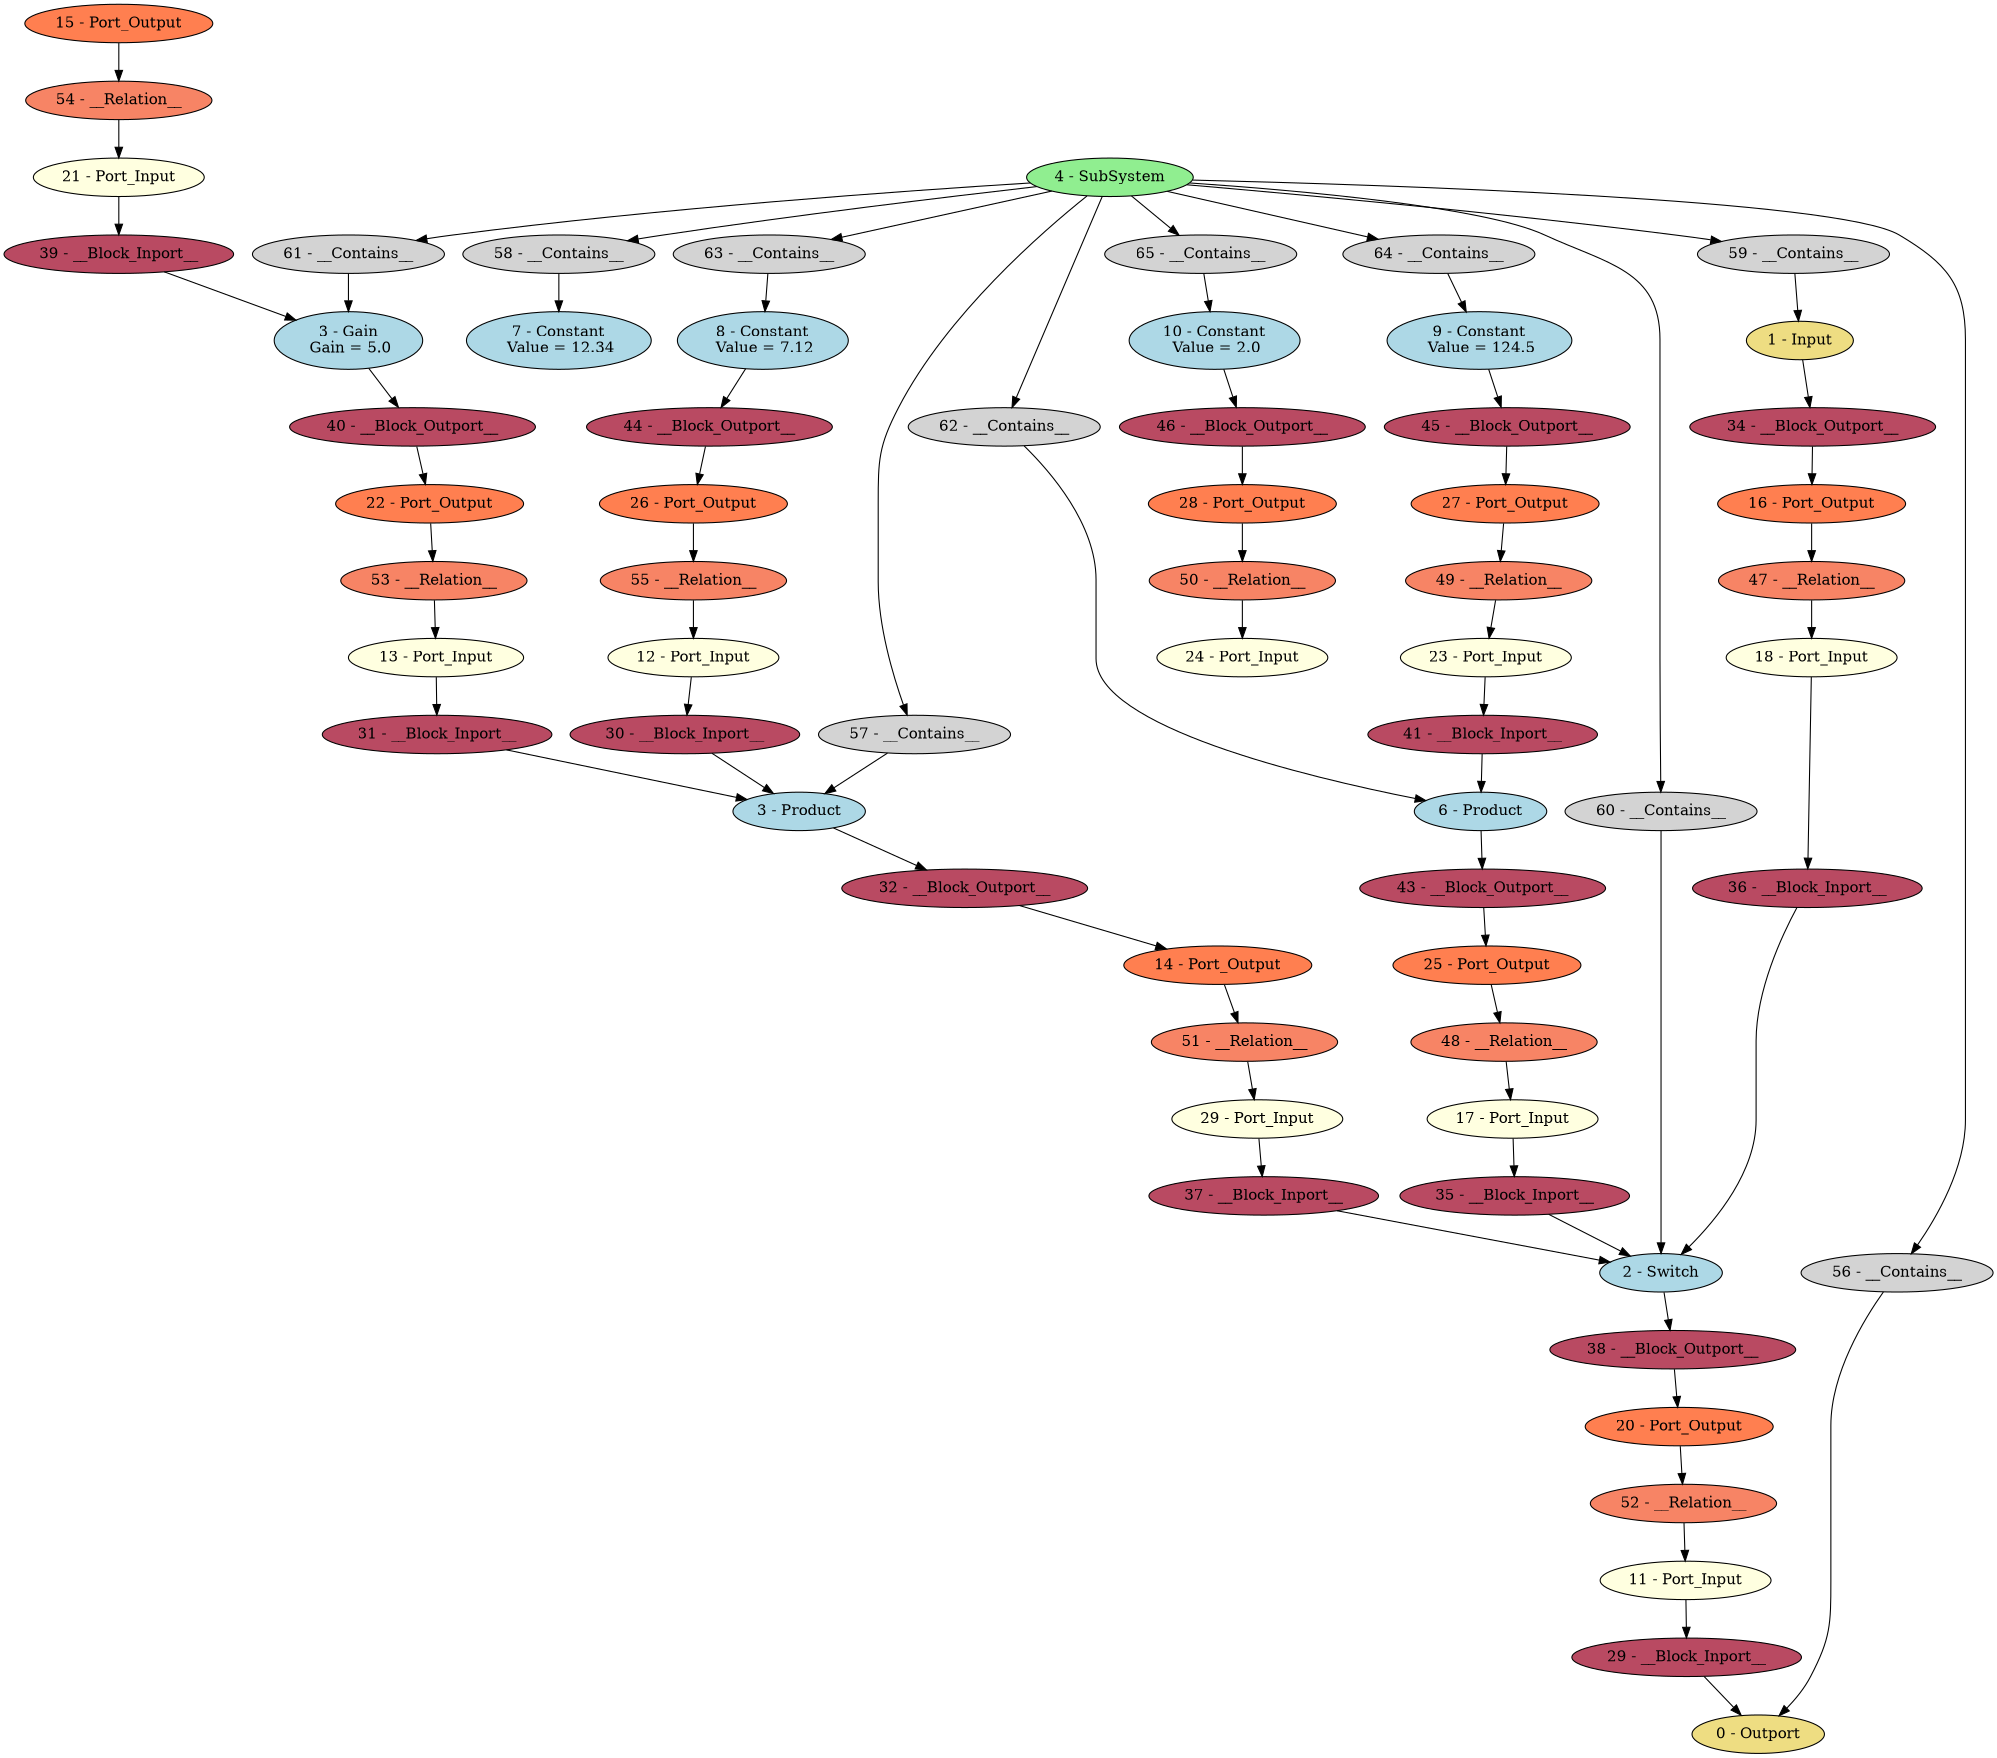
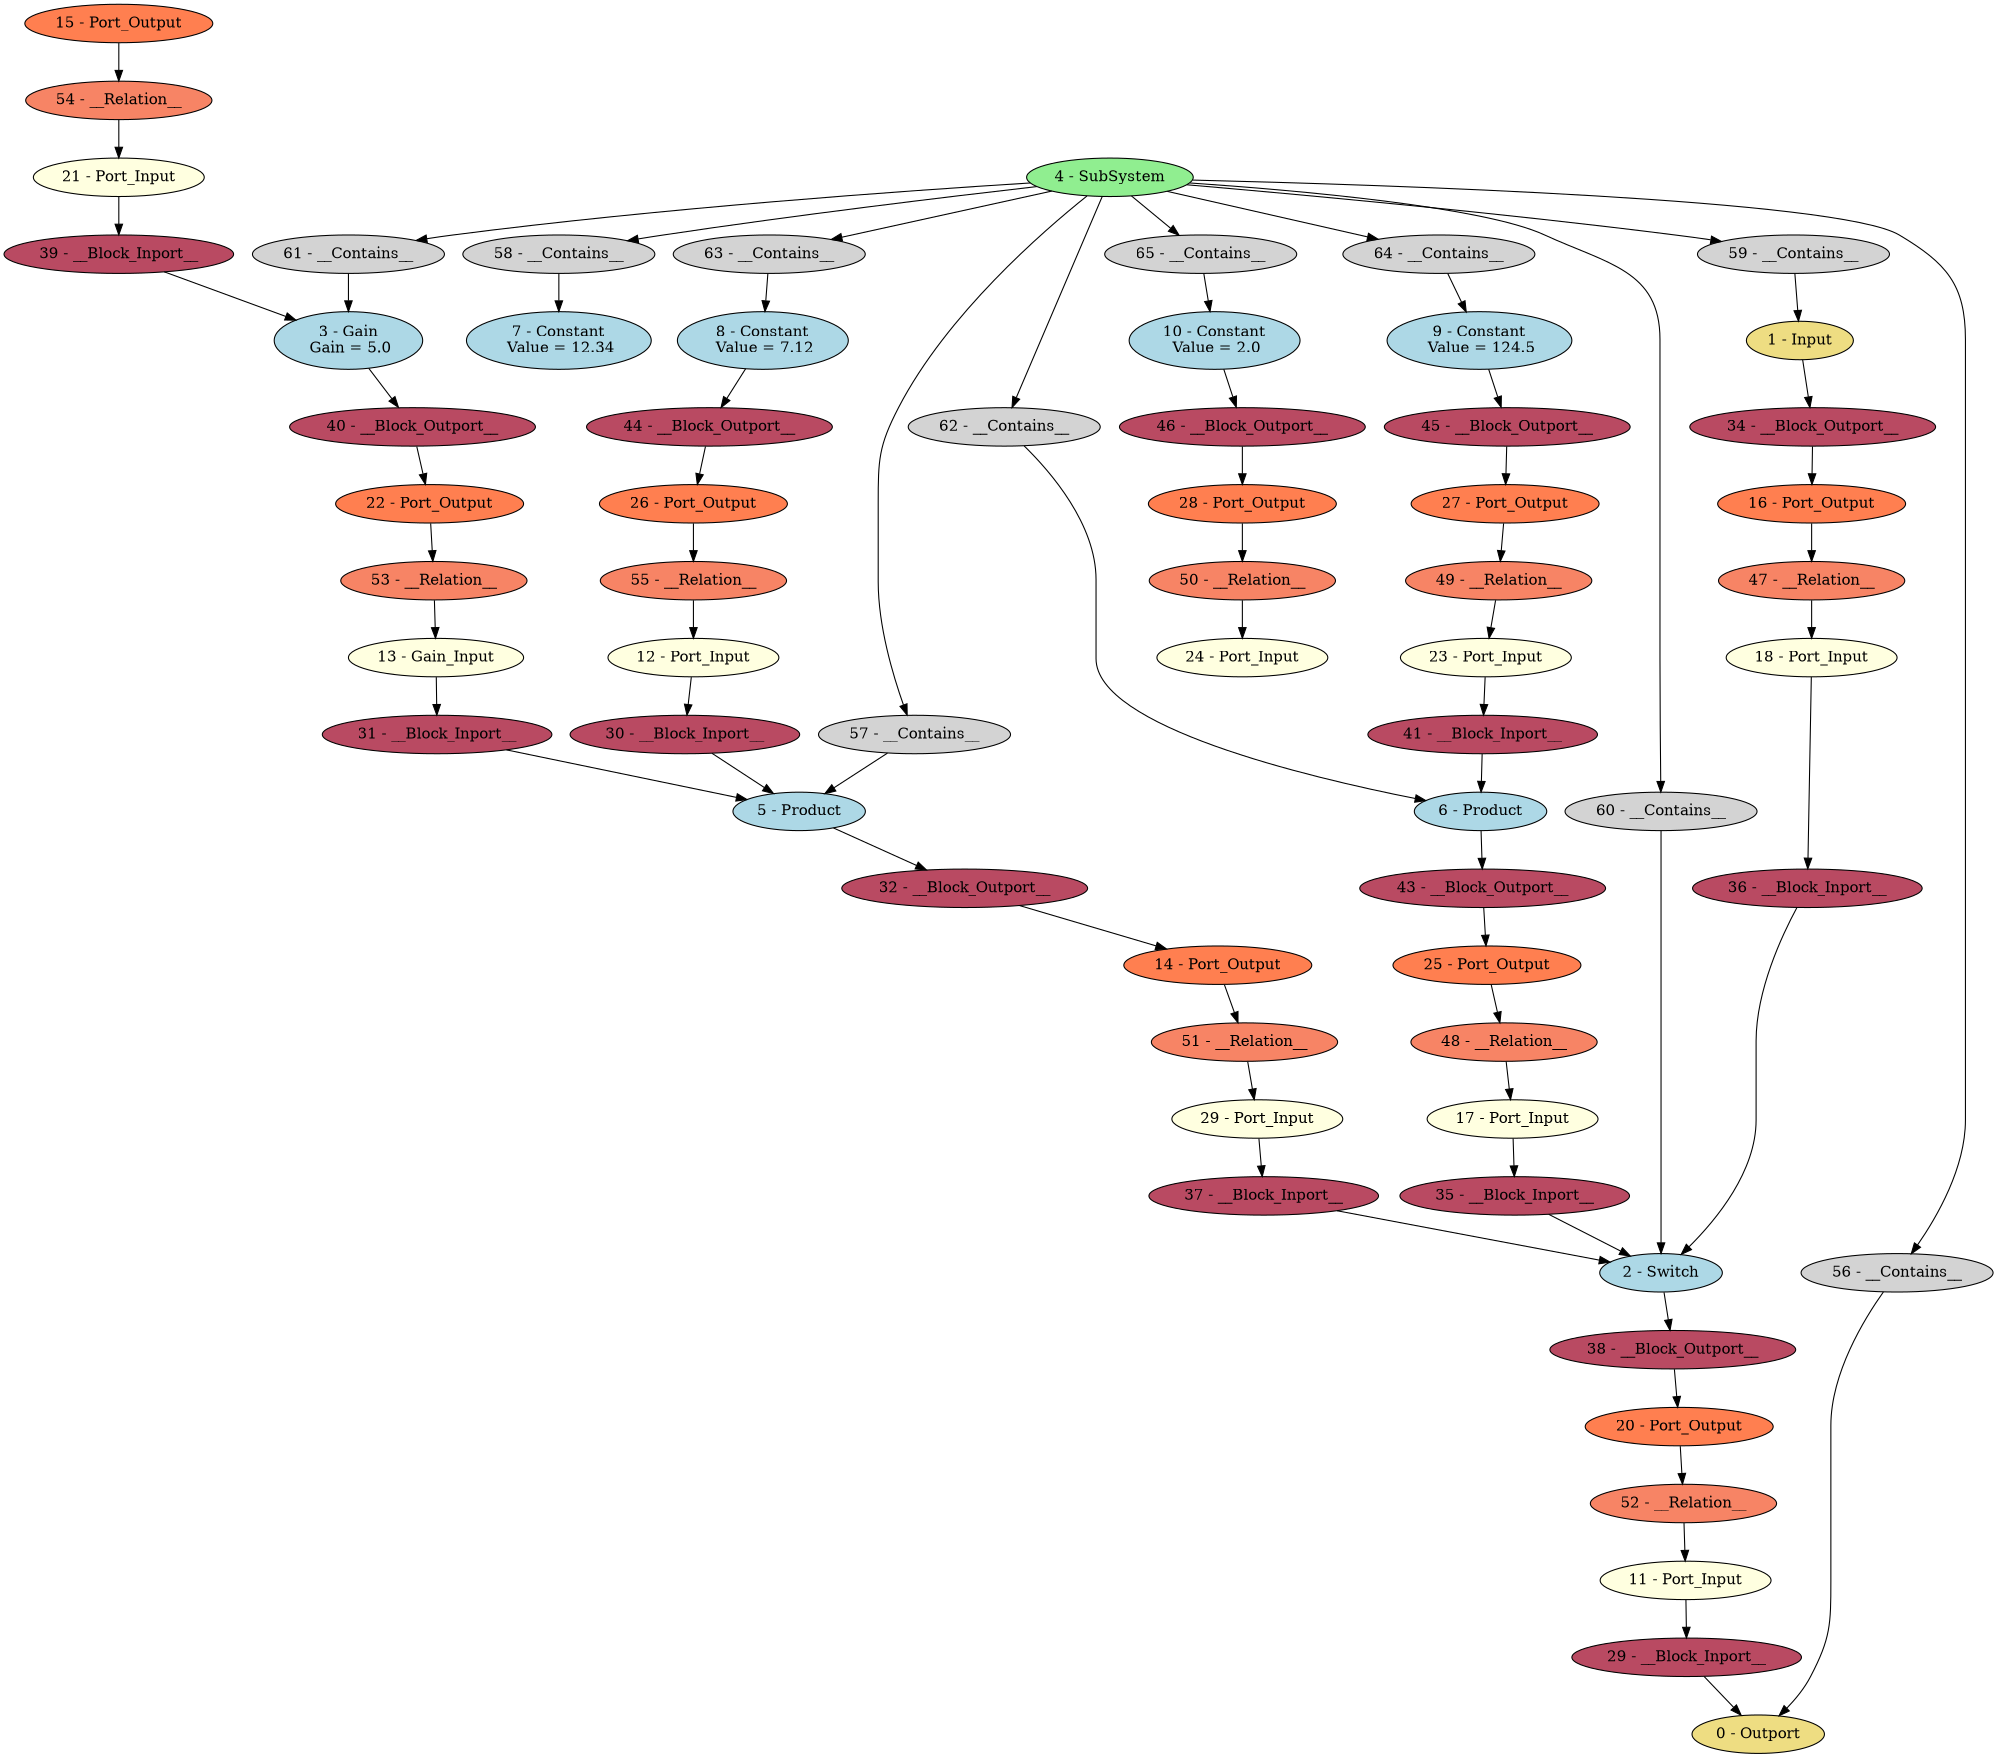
(436, 658) -> (436, 658)
(799, 811) -> (799, 811)
